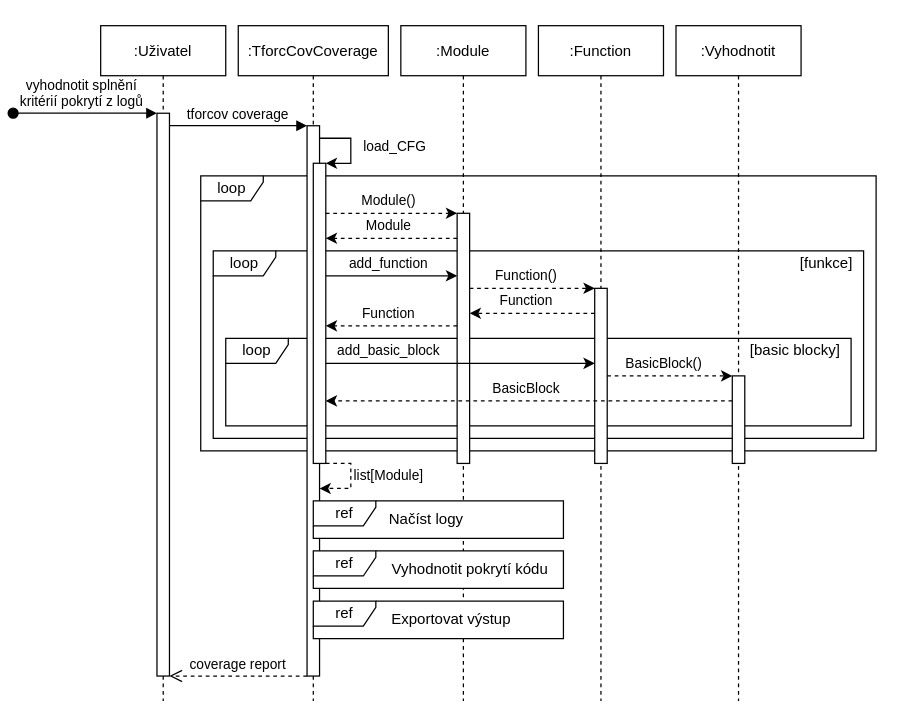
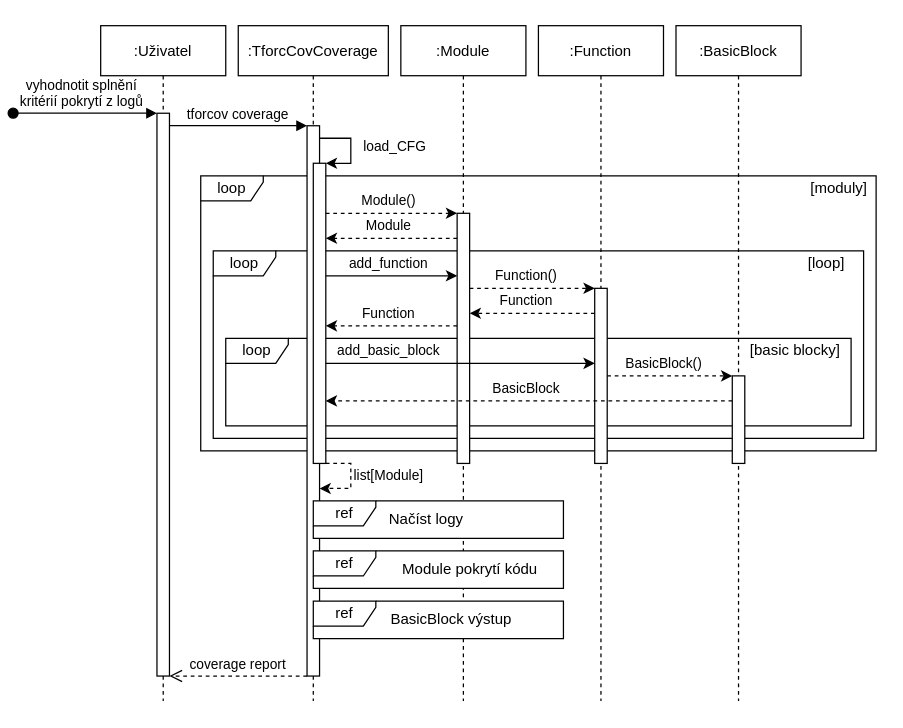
(738, 51) -> (738, 51)
none -> (838, 188)
(826, 263) -> (826, 263)
(470, 569) -> (470, 569)
(451, 619) -> (451, 619)
